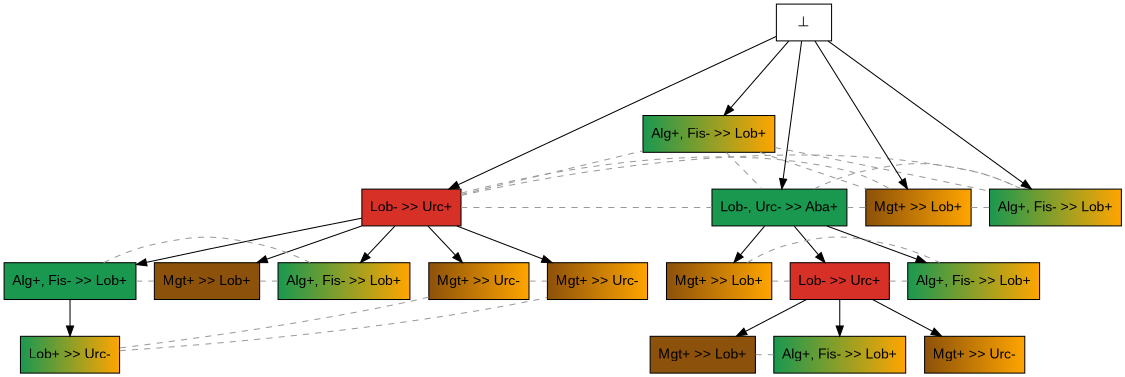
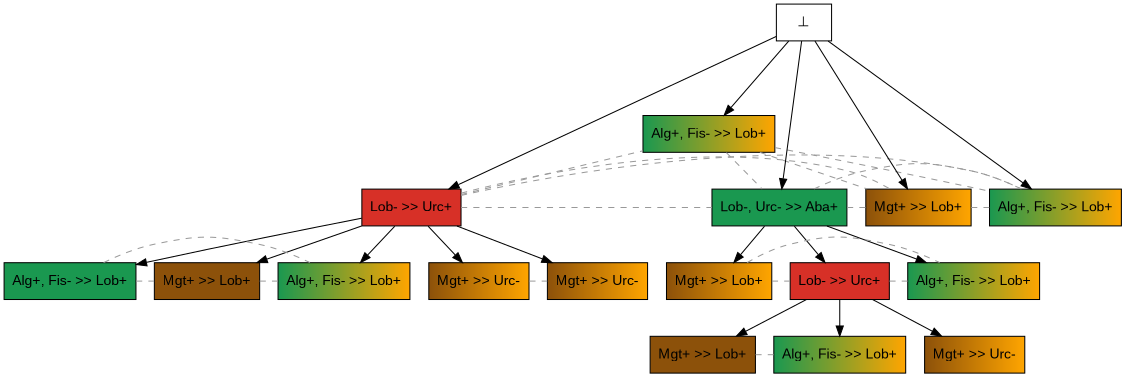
(70, 355) -> none
